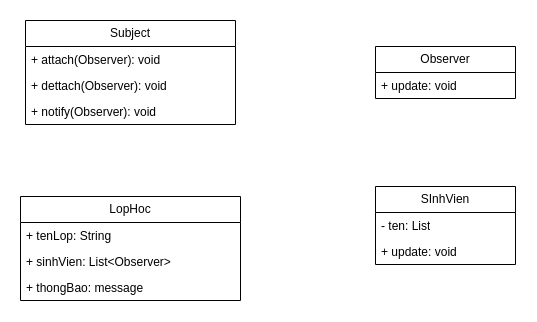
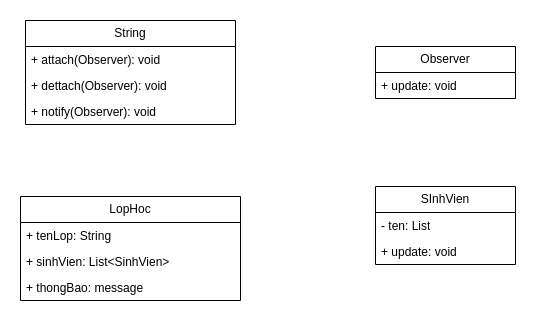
(131, 34) -> (131, 34)
(105, 263) -> (101, 263)
